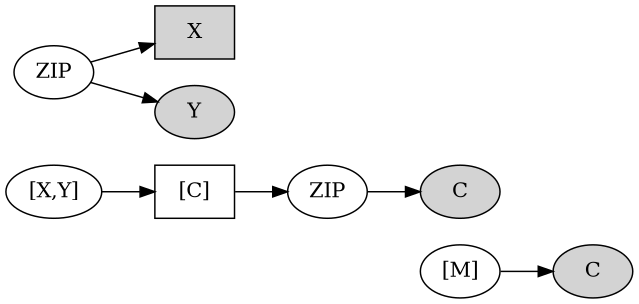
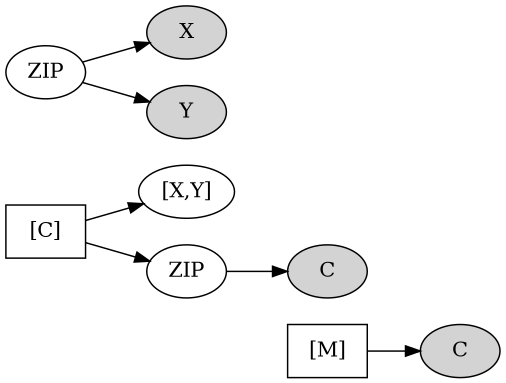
(195, 32) -> (187, 32)
(121, 192) -> (107, 214)
(460, 271) -> (327, 351)
